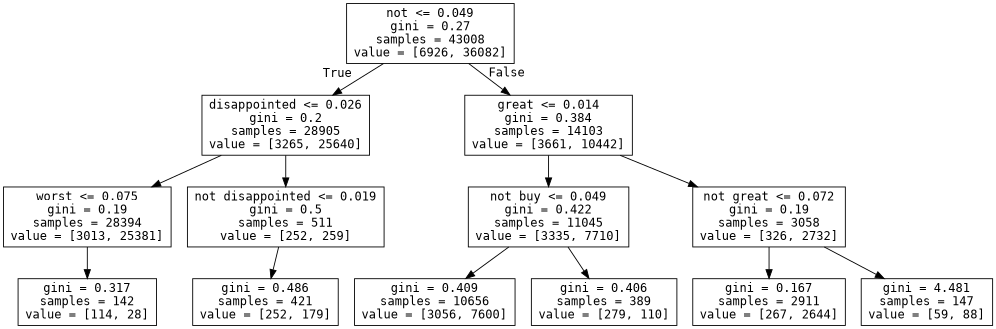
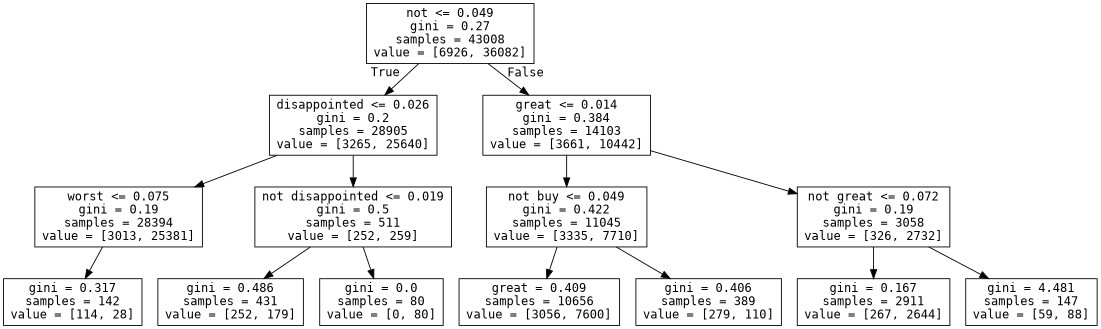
(265, 302) -> (231, 302)
none -> (381, 302)
(435, 302) -> (539, 302)
